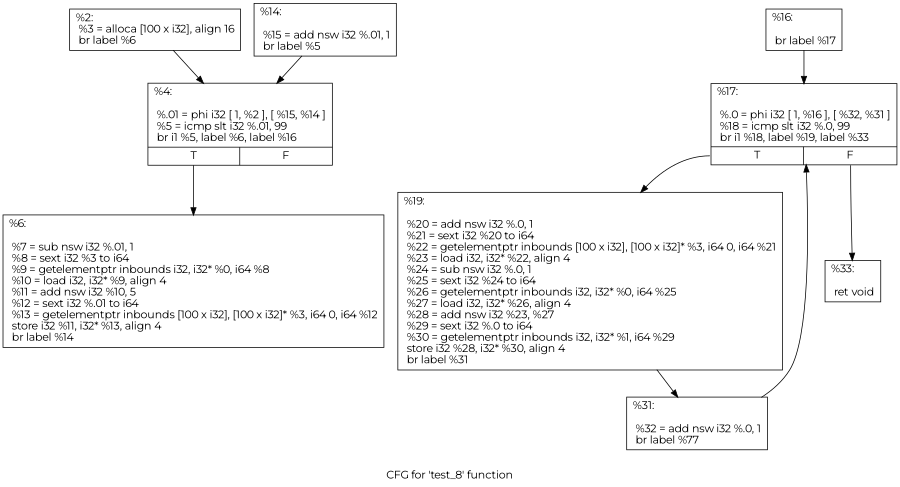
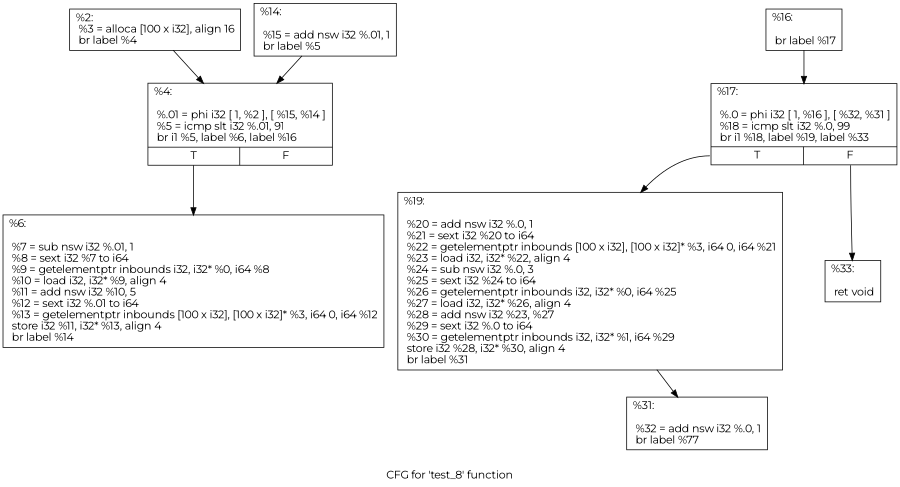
(106, 41) -> (107, 41)
(221, 126) -> (219, 126)
(69, 259) -> (69, 259)
(468, 270) -> (469, 270)
(806, 292) -> none
